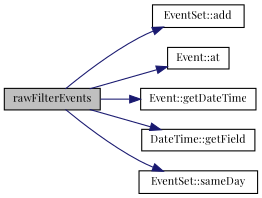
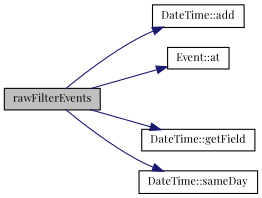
(198, 16) -> (198, 16)
(198, 99) -> none
(198, 182) -> (198, 182)
